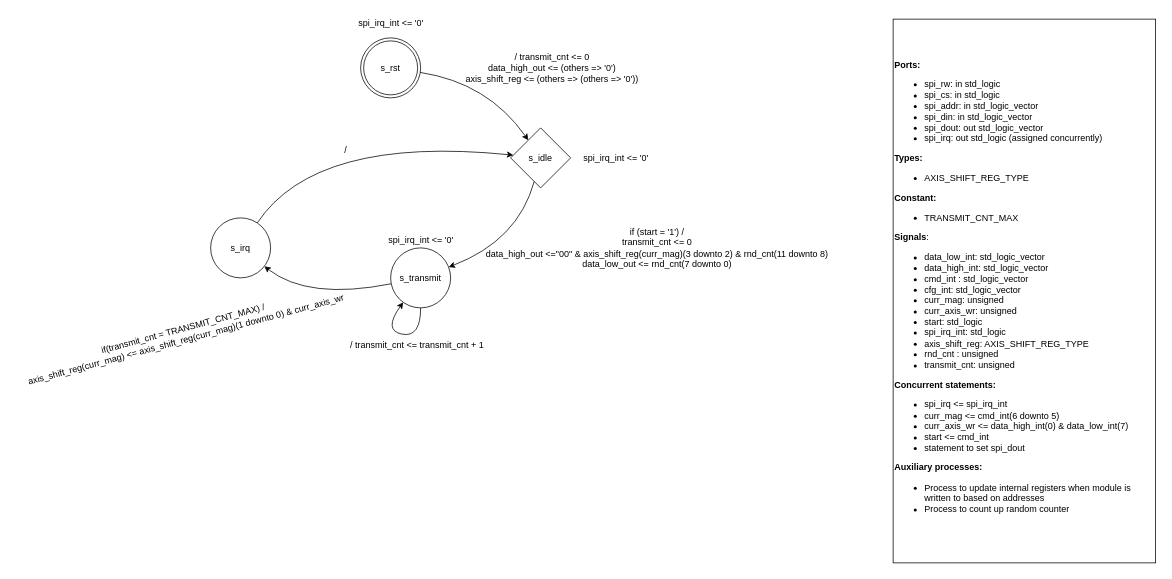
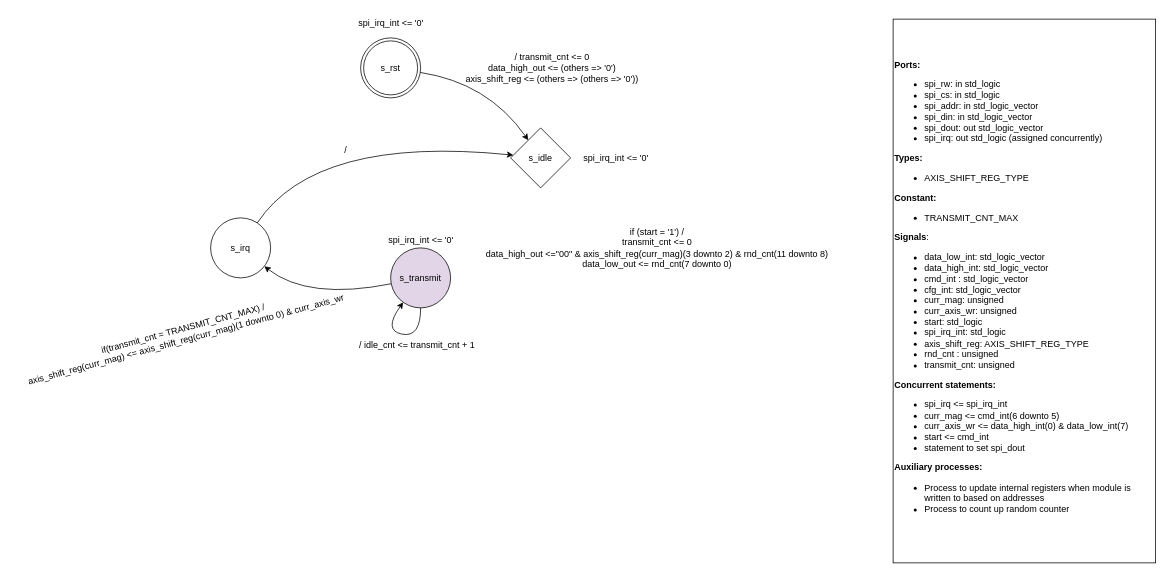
(502, 236) -> none
(420, 278) -> (420, 278)
(417, 345) -> (417, 345)
